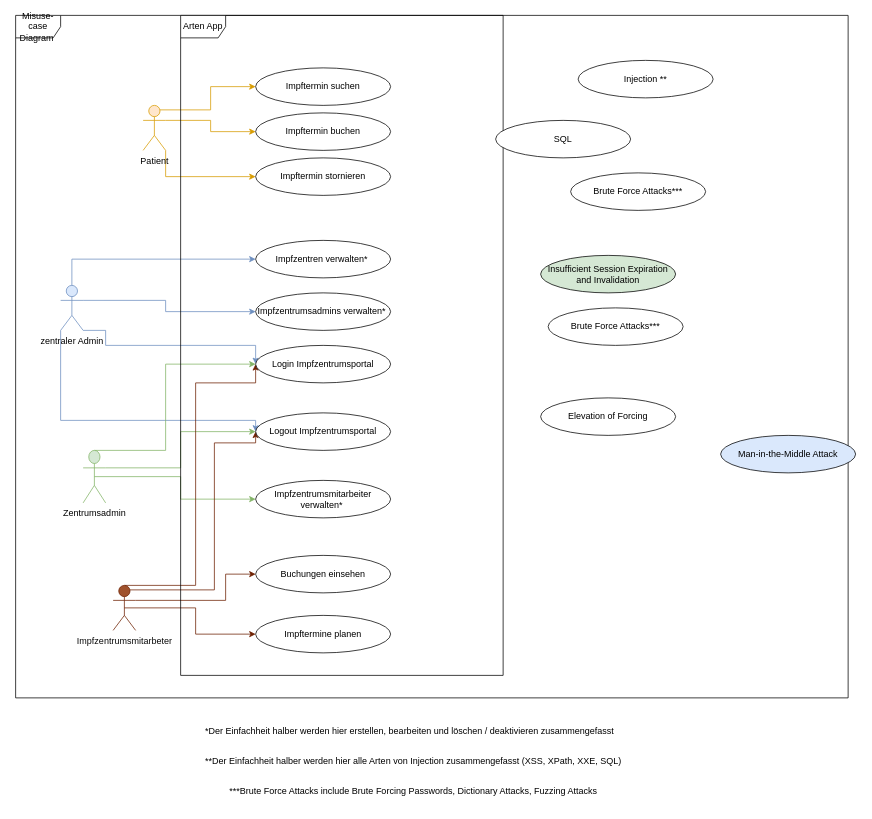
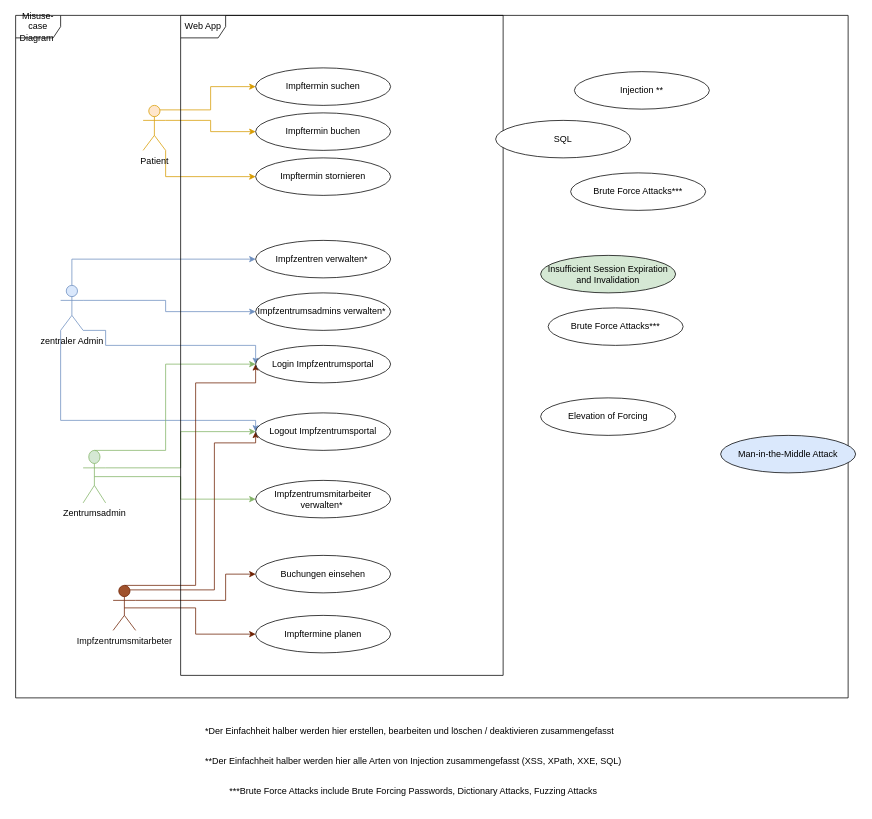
(203, 27) -> (203, 27)
(645, 79) -> (642, 90)
